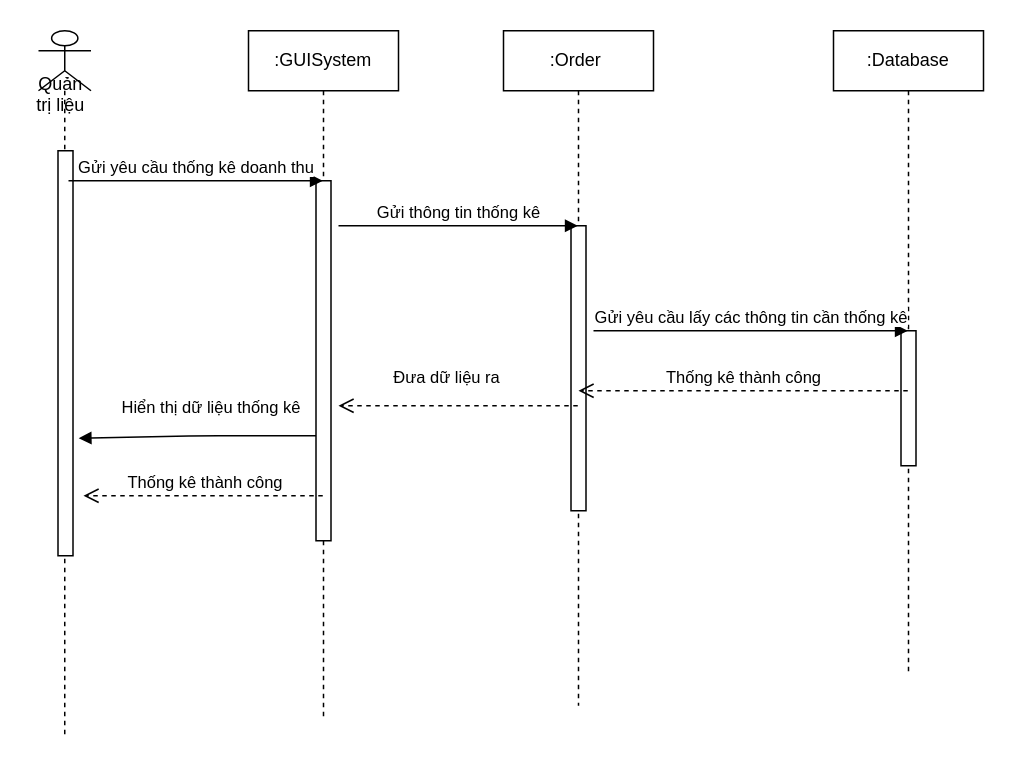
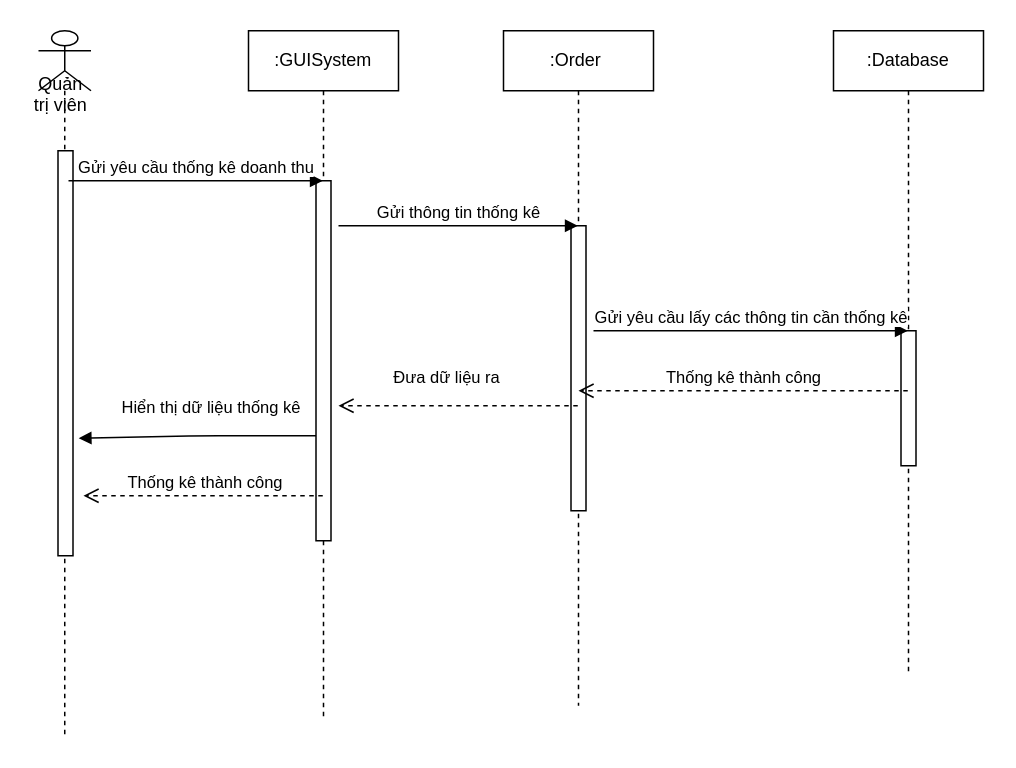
(61, 106) -> (61, 106)
